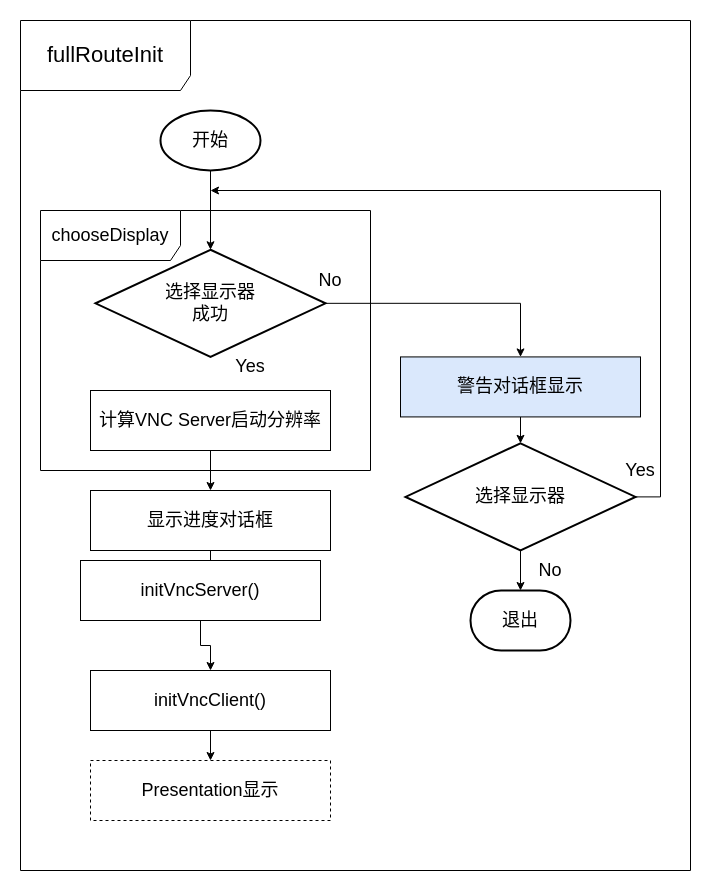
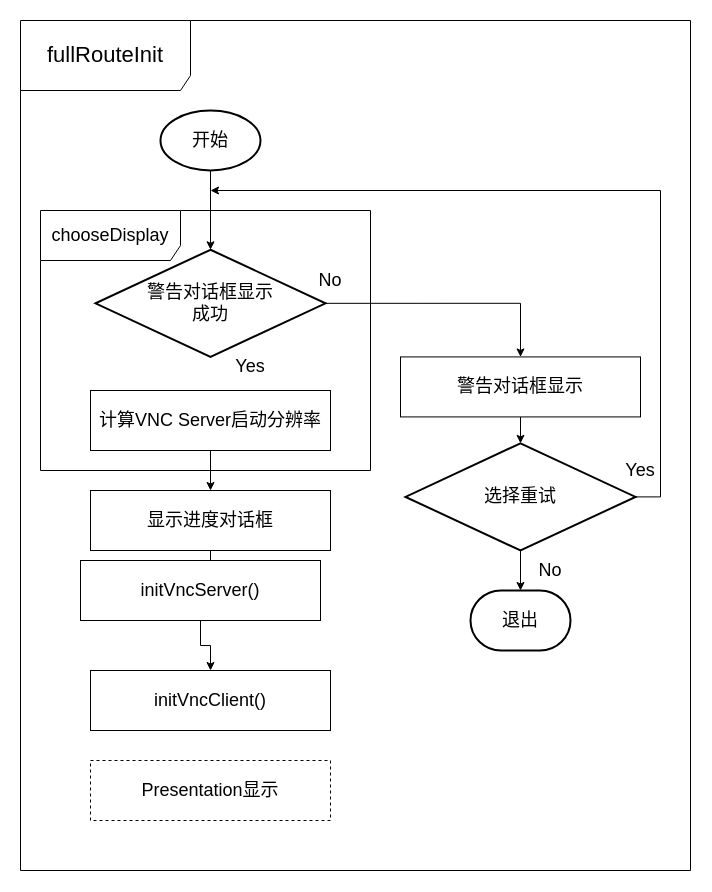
(211, 304) -> (211, 304)
(521, 387) -> (521, 387)
(521, 497) -> (521, 497)
(211, 750) -> none
